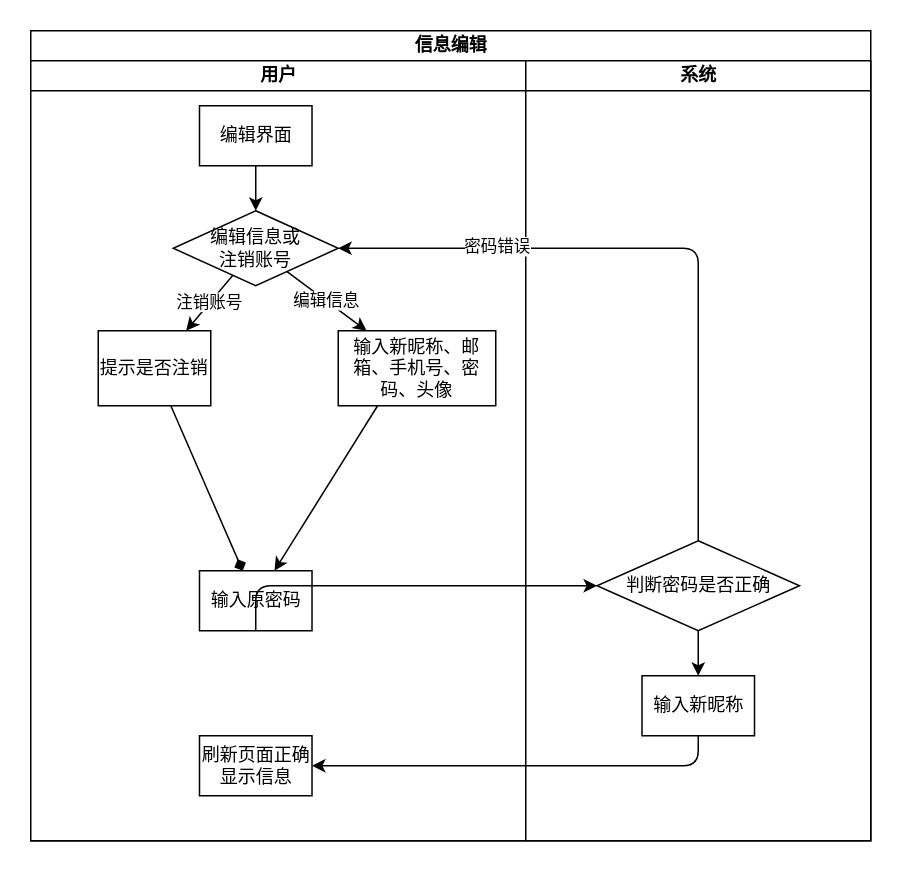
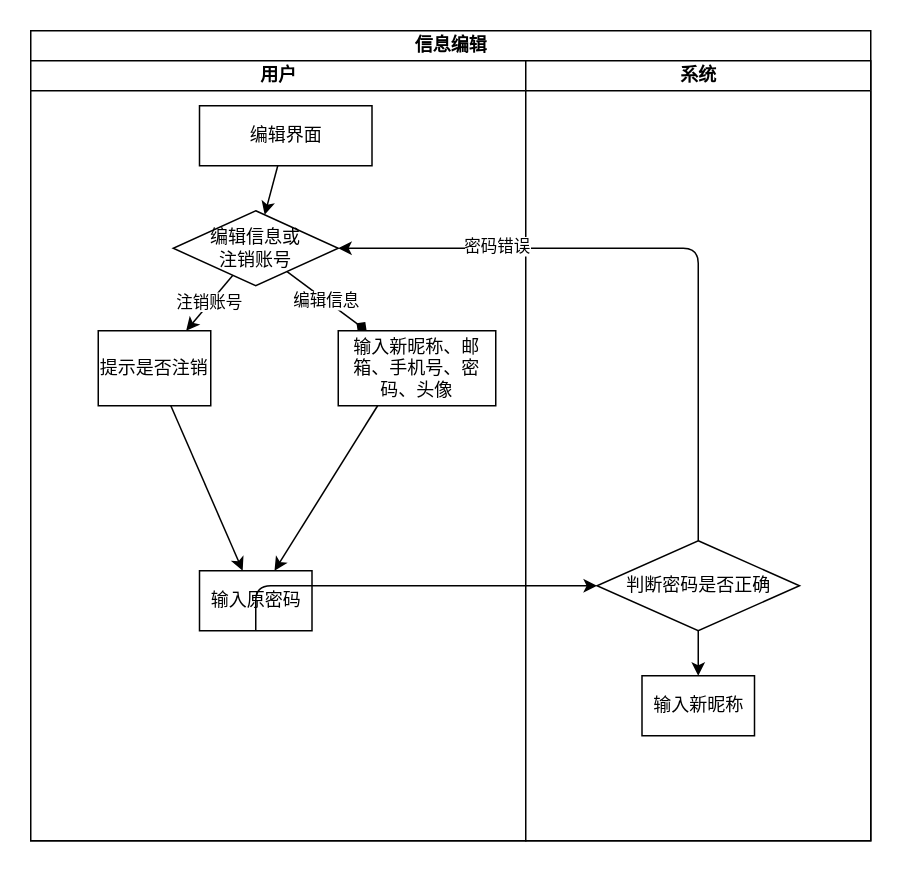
(256, 136) -> (286, 136)
(357, 324) -> (357, 323)
(238, 559) -> (238, 560)
(256, 766) -> none
(520, 766) -> none
